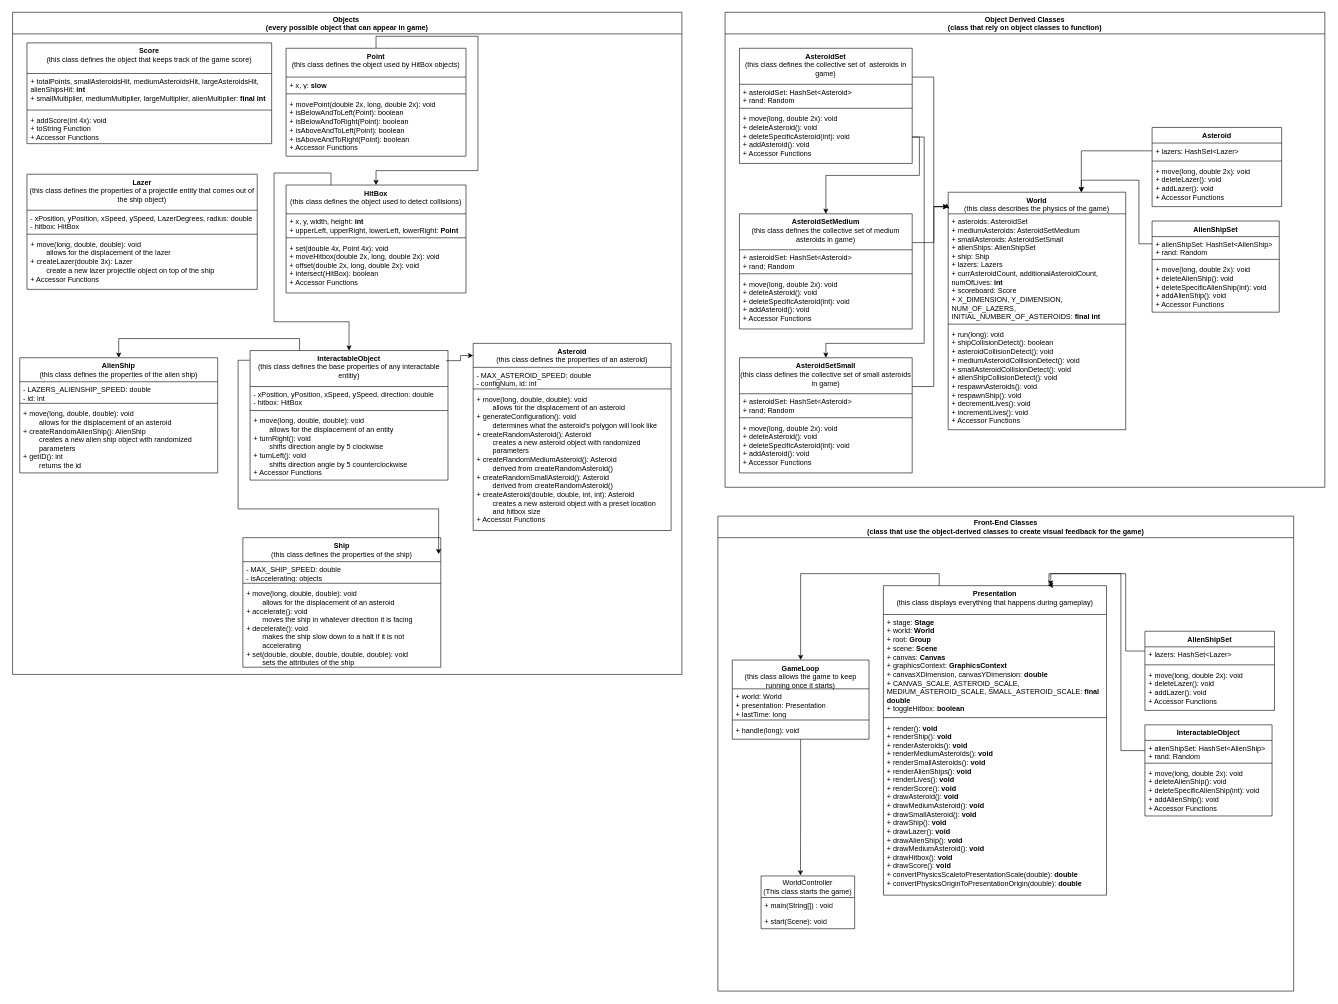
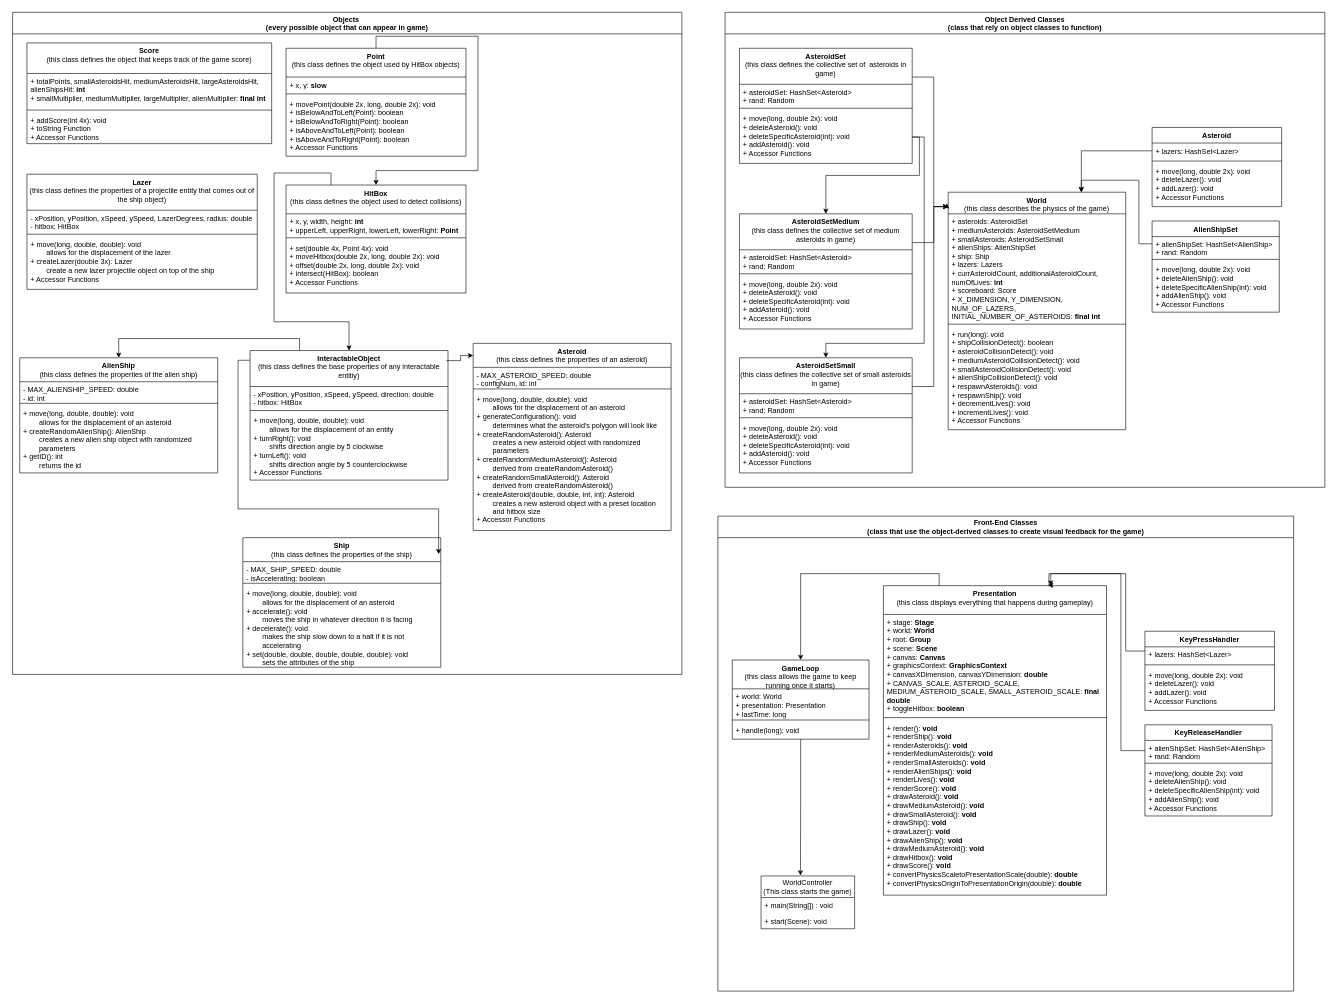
(84, 395) -> (78, 395)
(291, 575) -> (291, 575)
(1210, 640) -> (1210, 640)
(1209, 734) -> (1209, 734)
